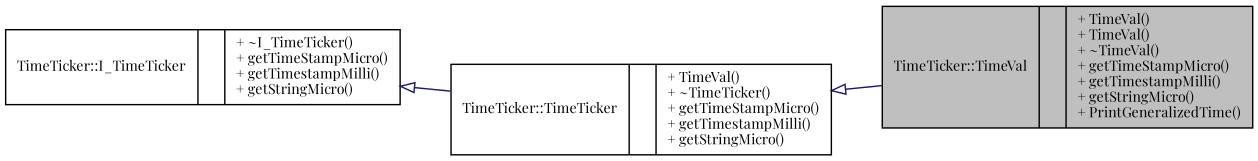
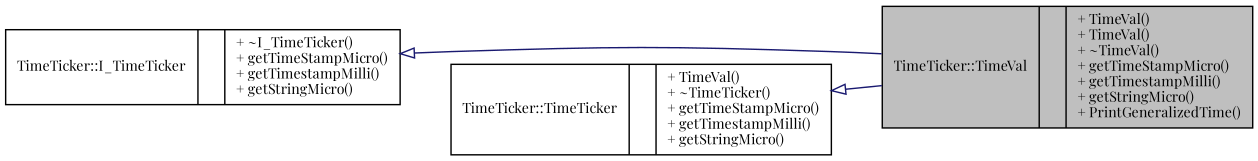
(433, 89) -> (648, 48)
